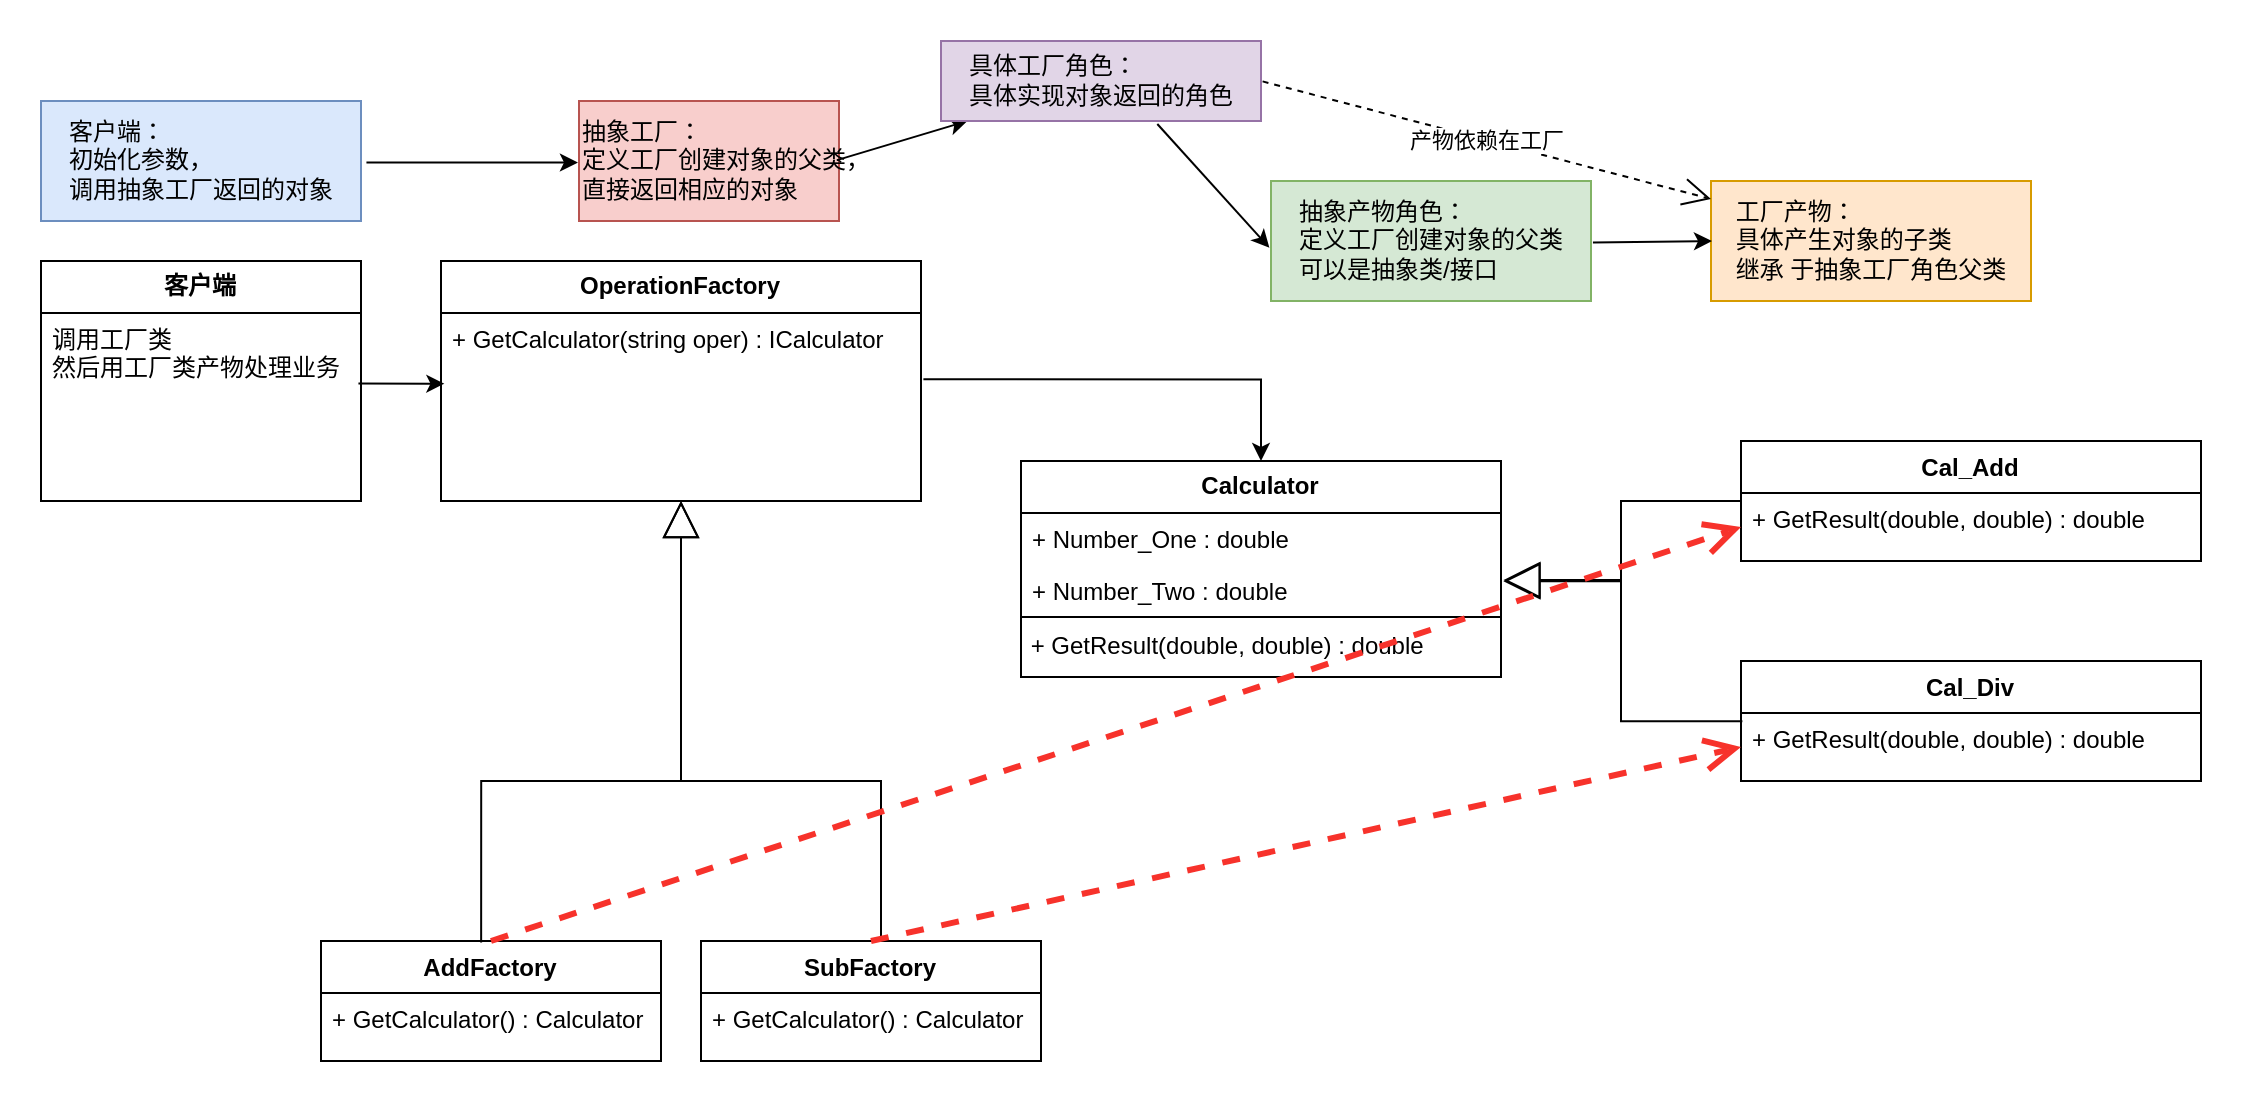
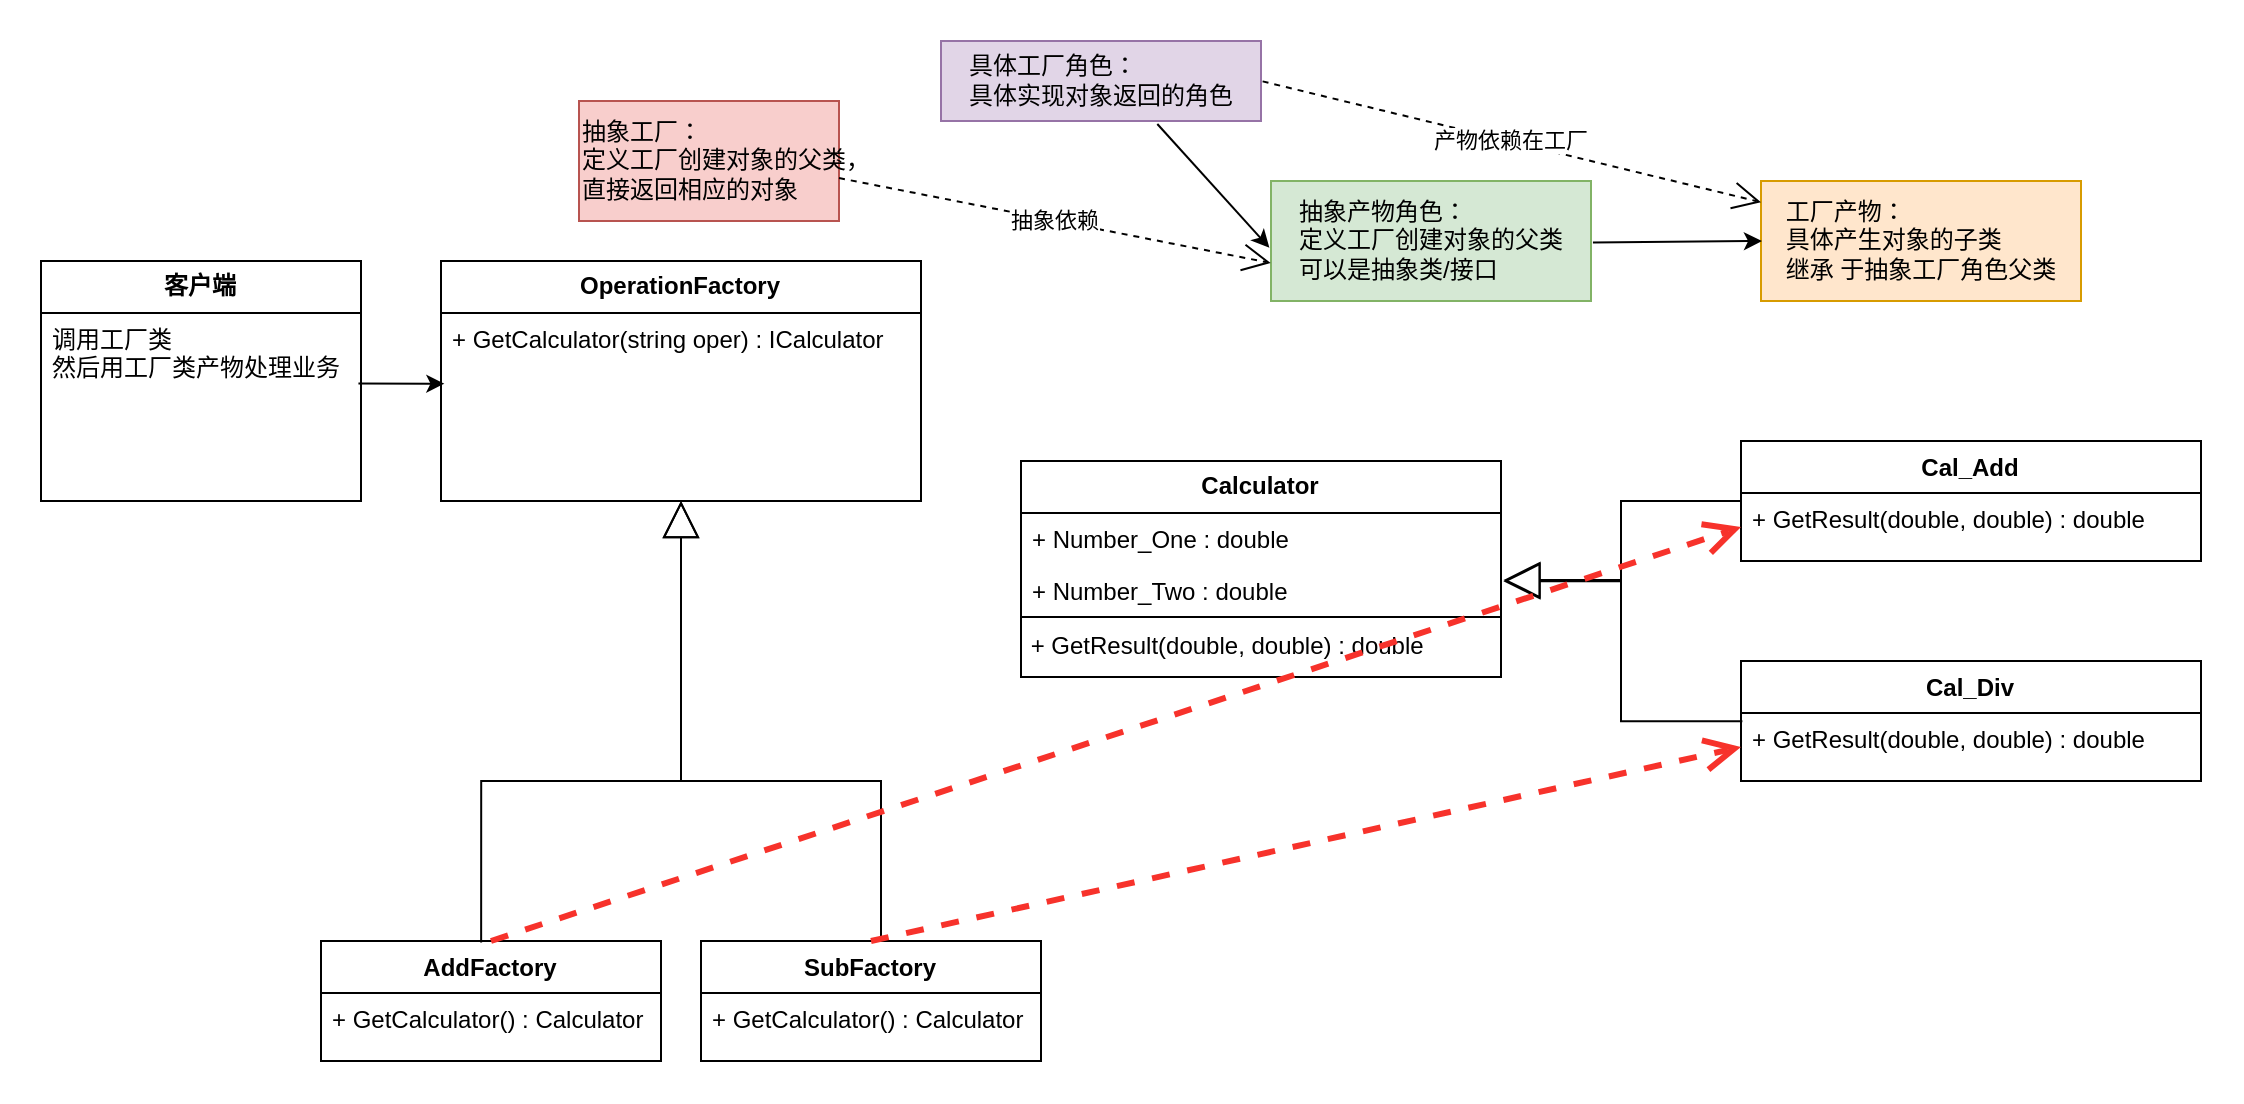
(896, 143) -> none
(201, 161) -> none
(466, 163) -> none
none -> (1052, 220)
(1871, 241) -> (1921, 241)
(1126, 379) -> none
